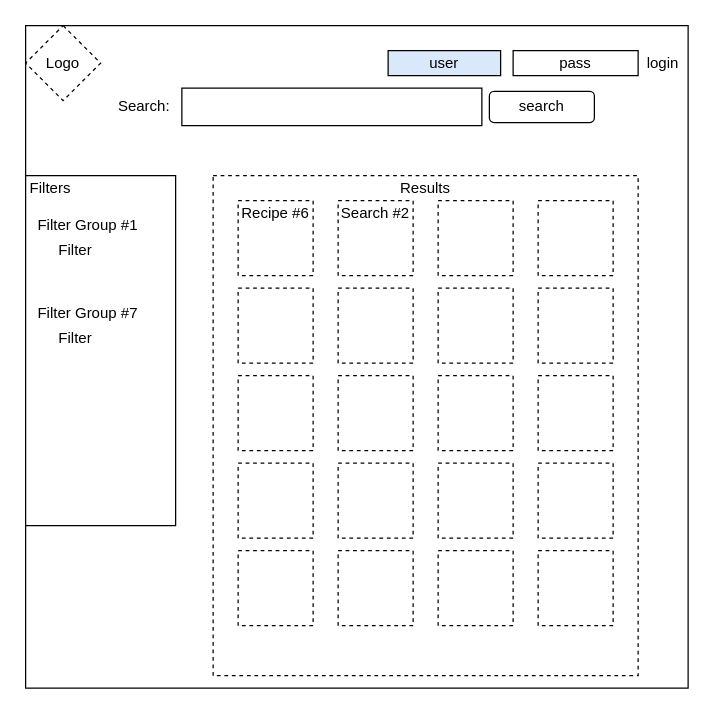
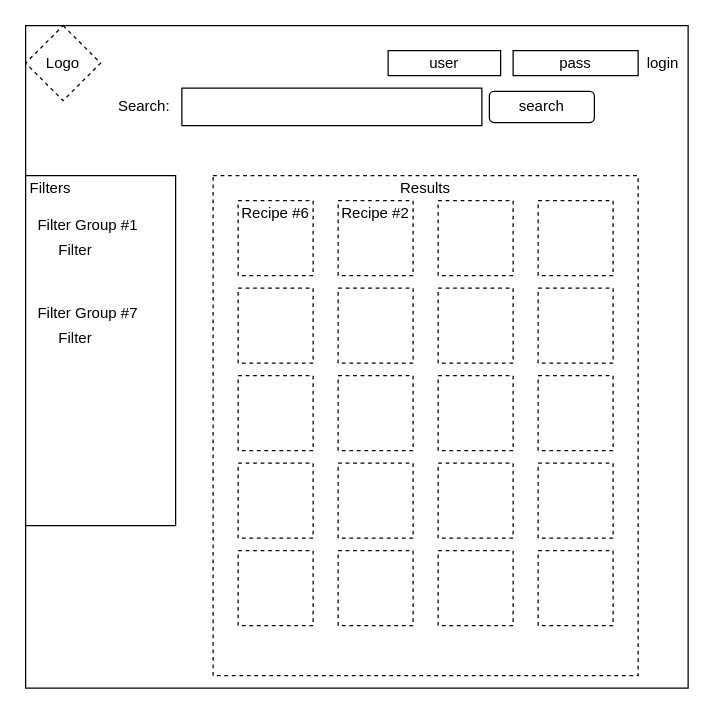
(444, 63) -> (444, 63)
(376, 213) -> (376, 213)
